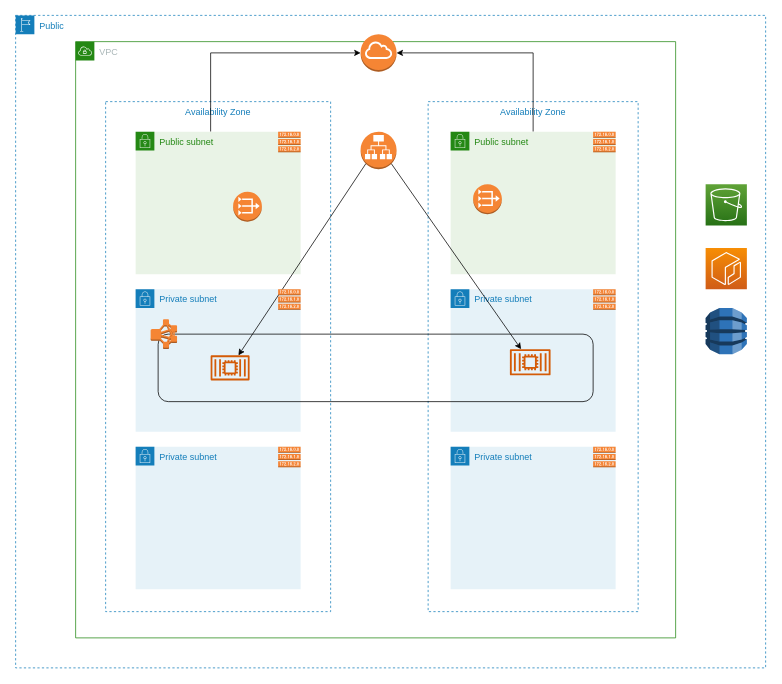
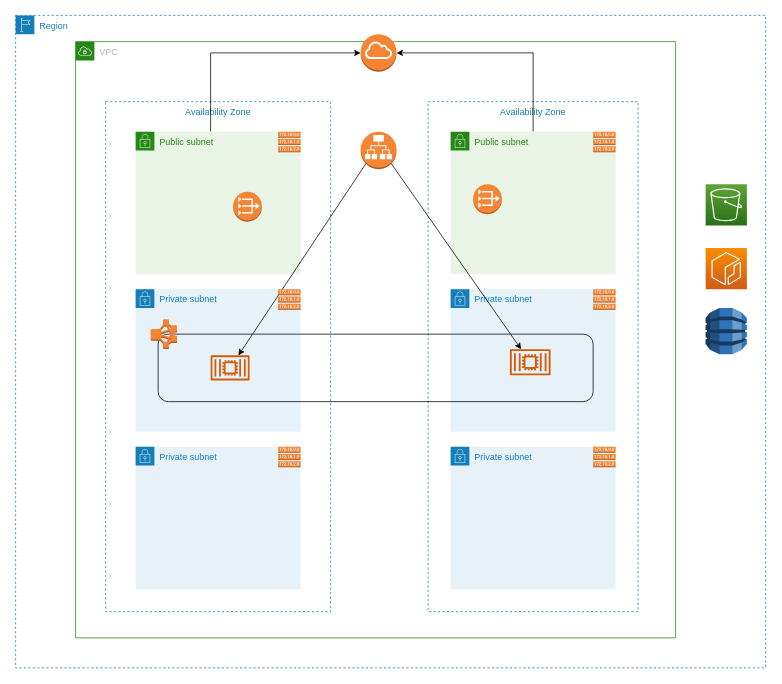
(52, 26) -> (53, 26)
